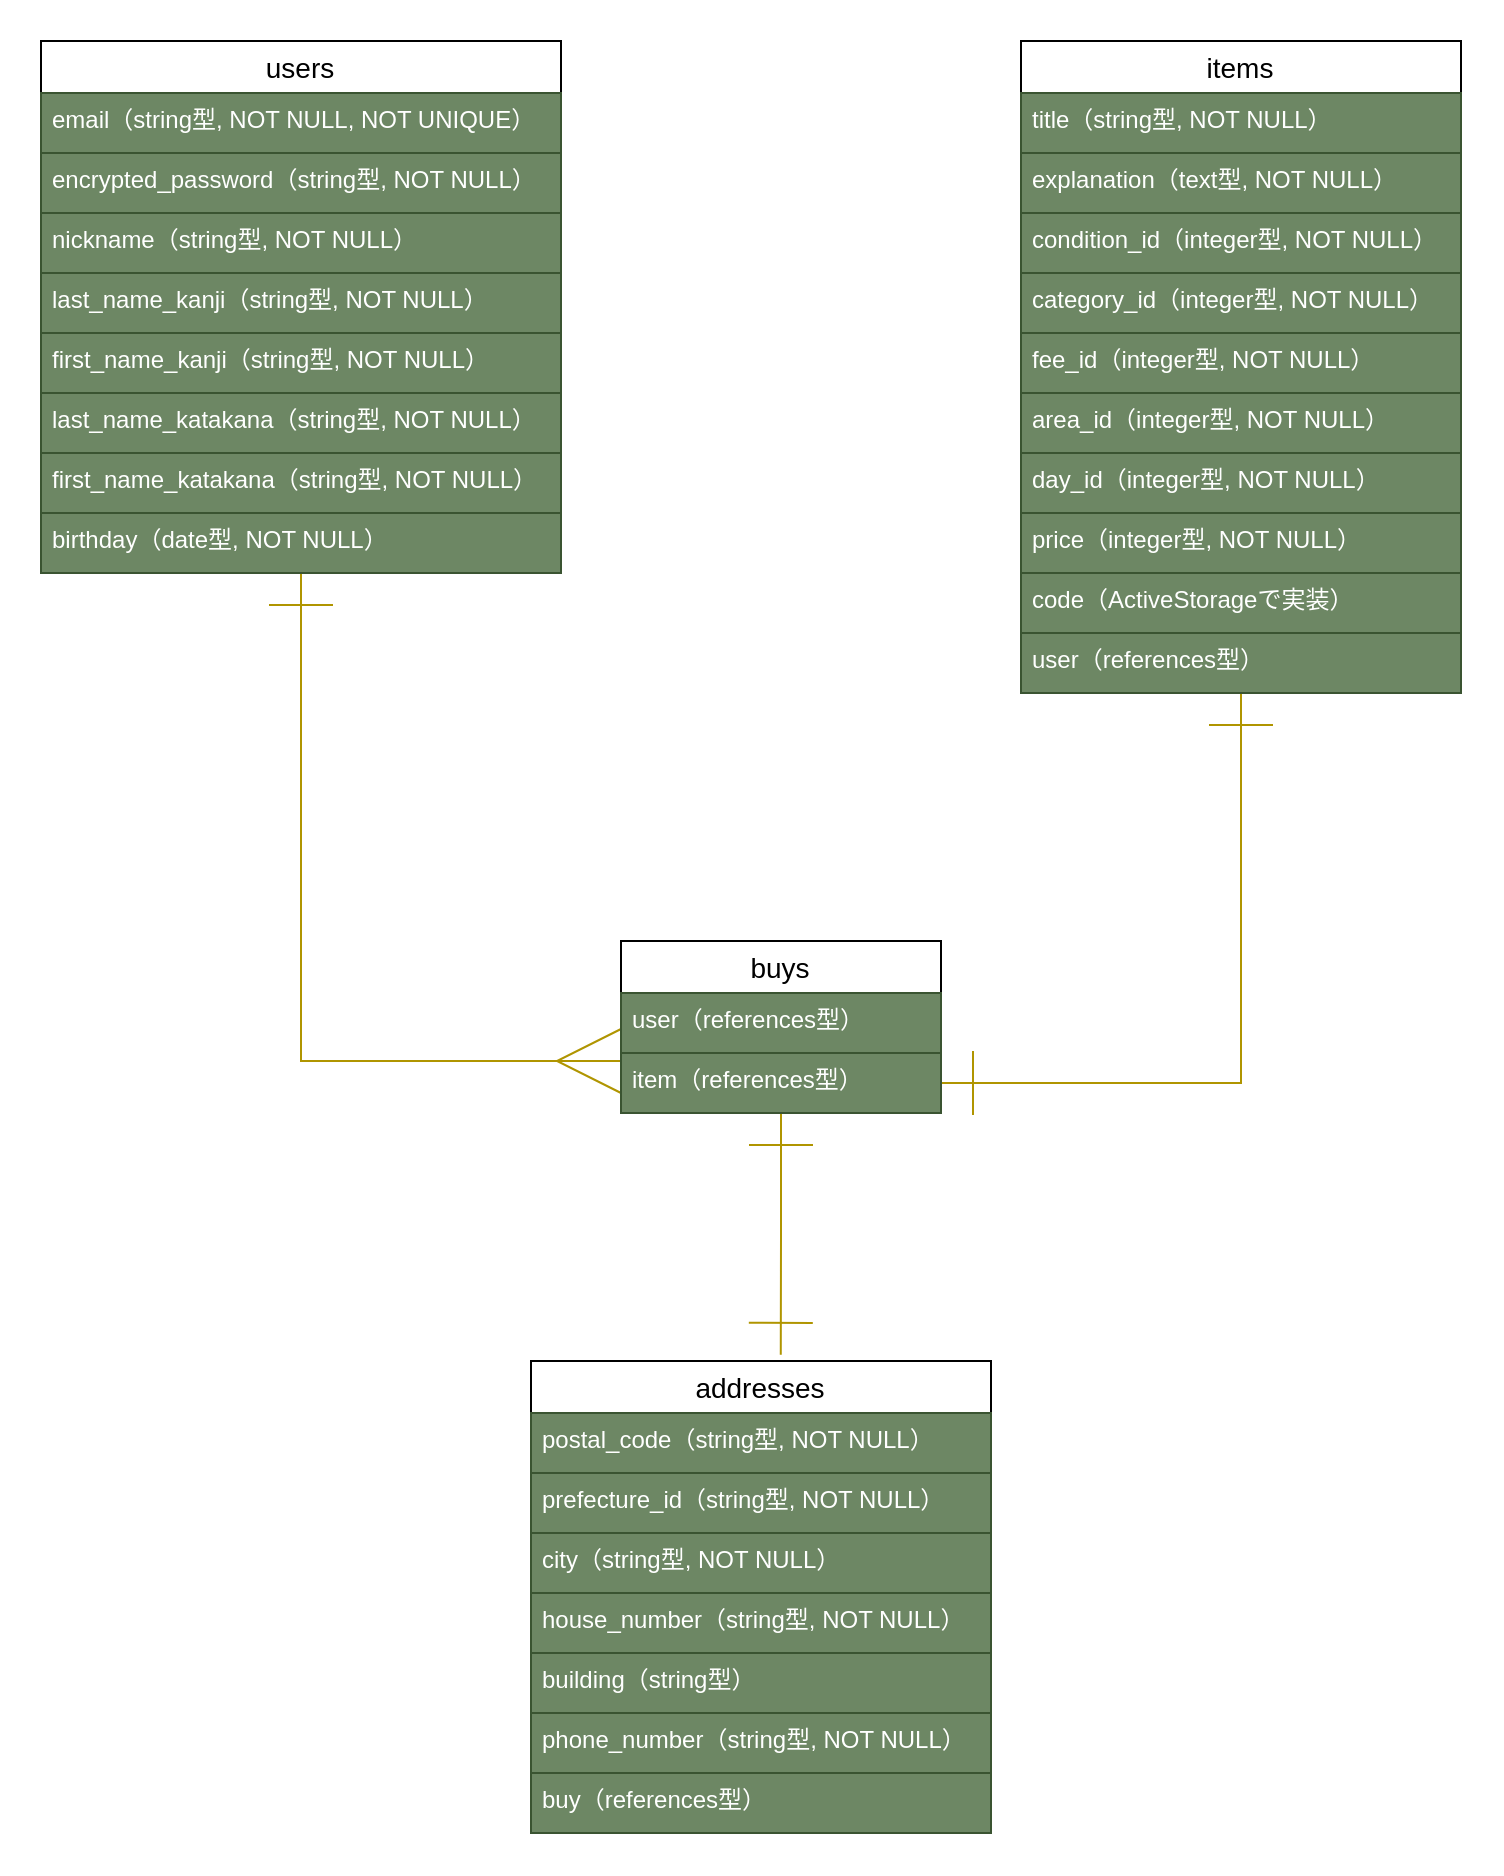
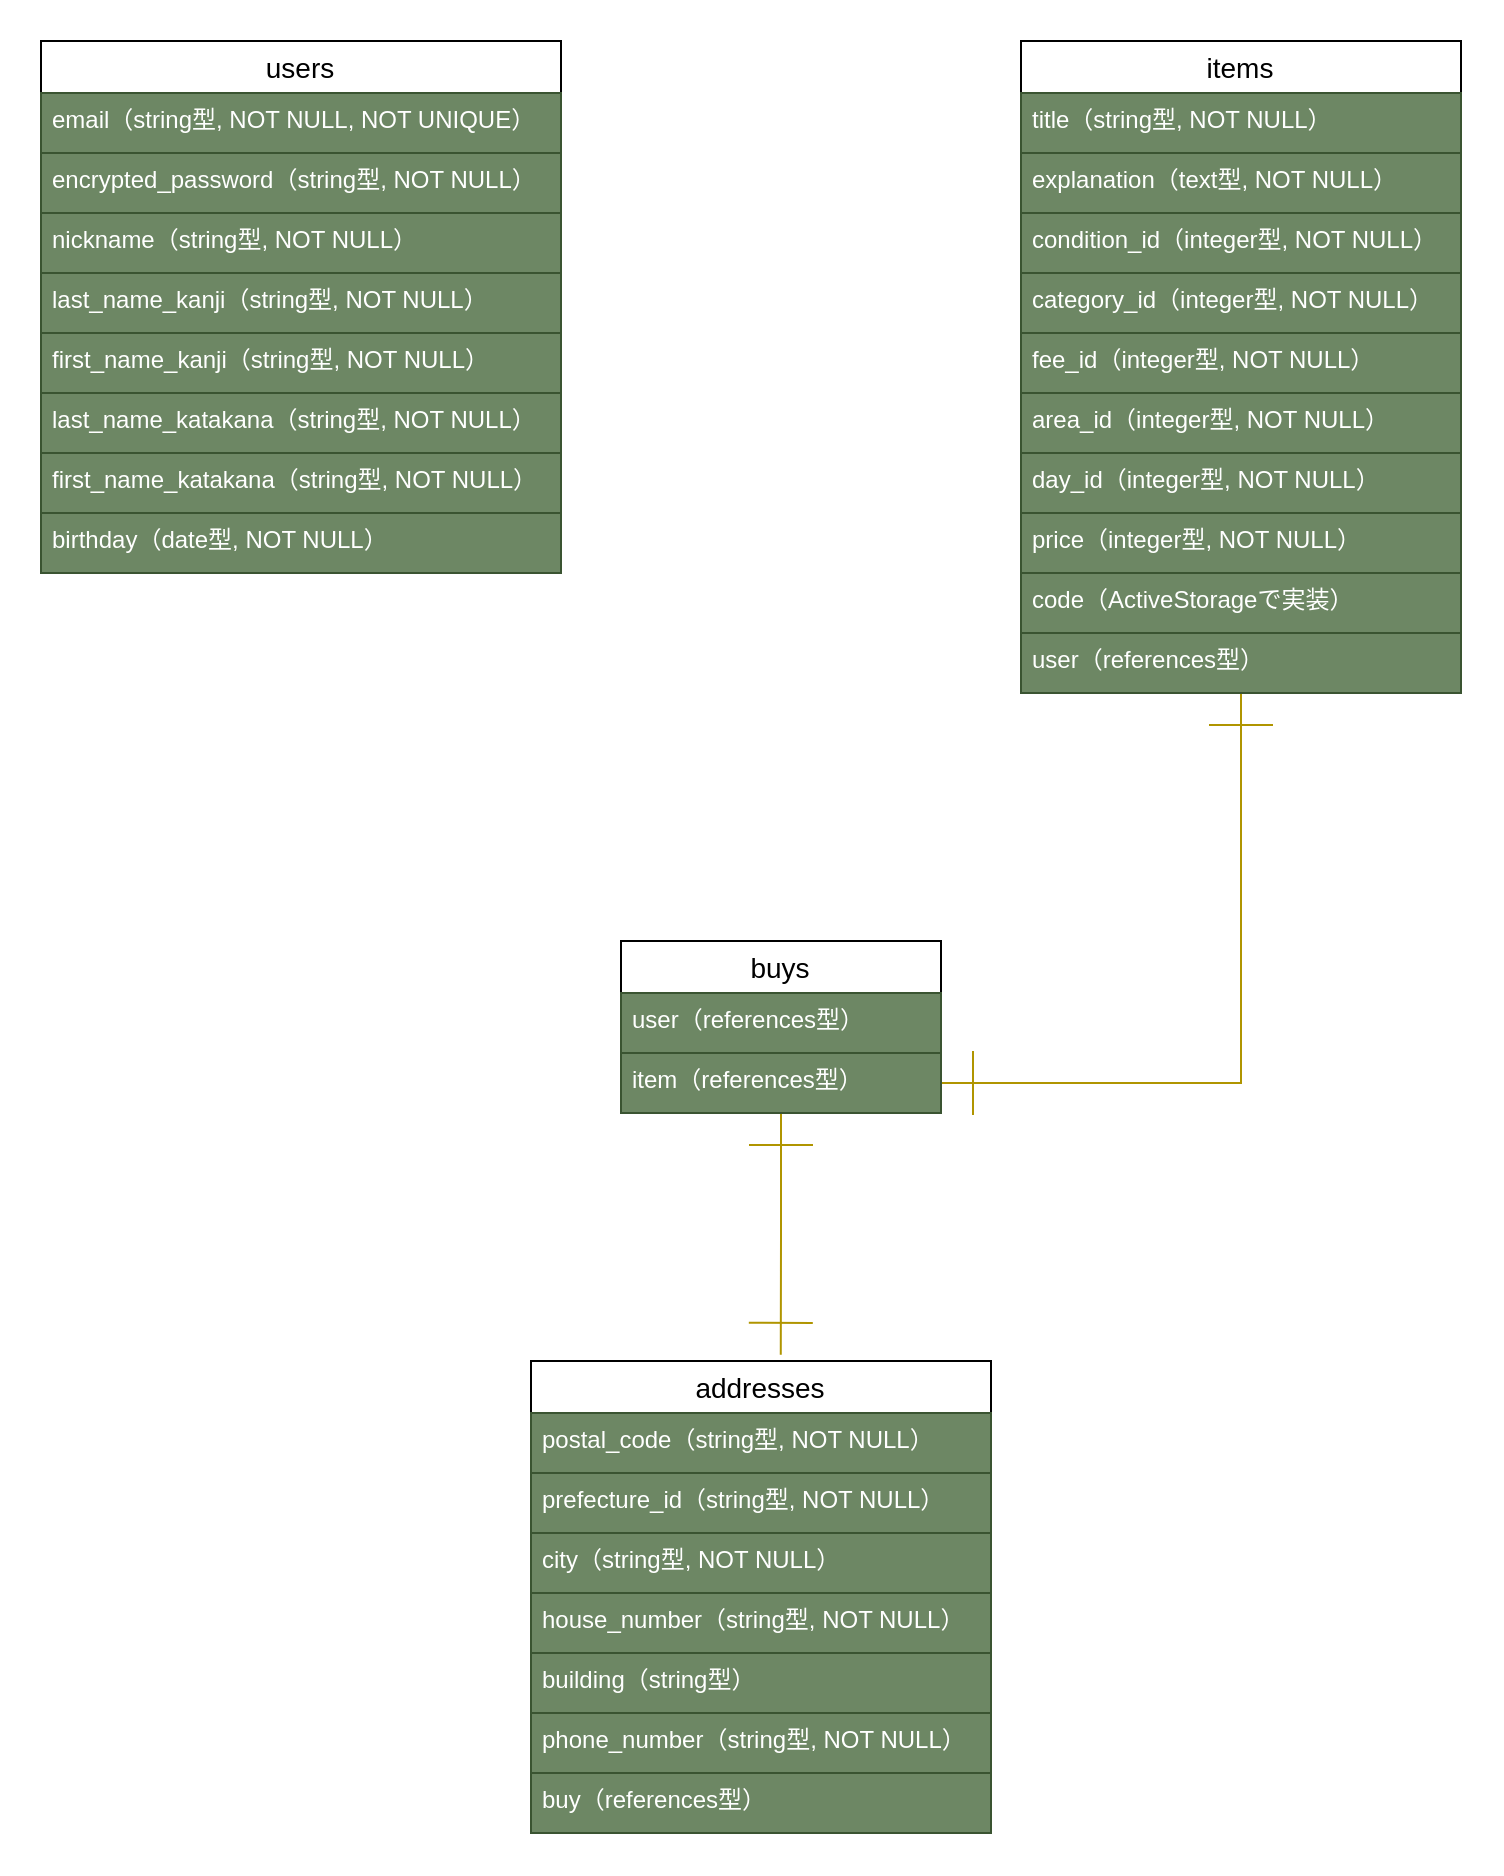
(301, 977) -> none
